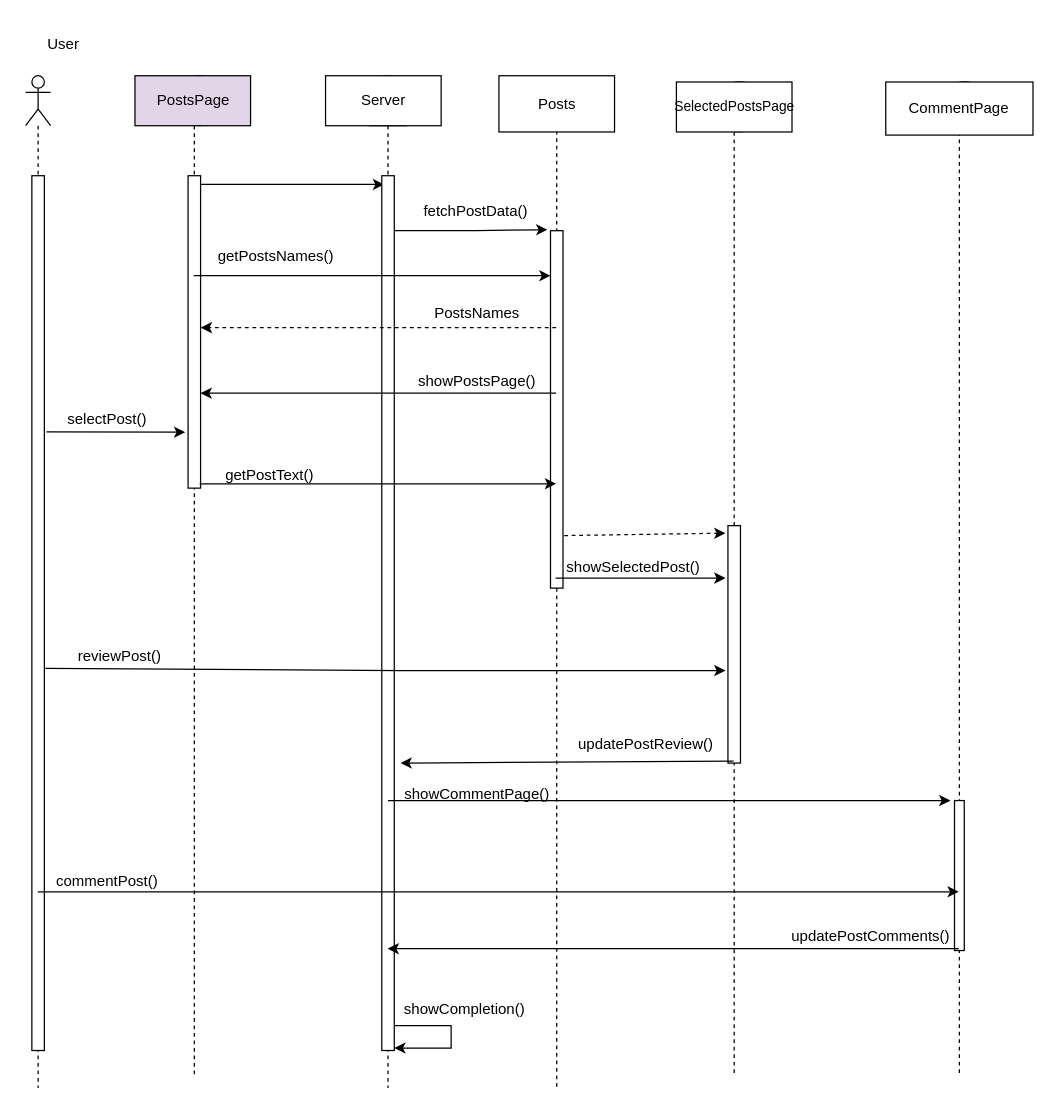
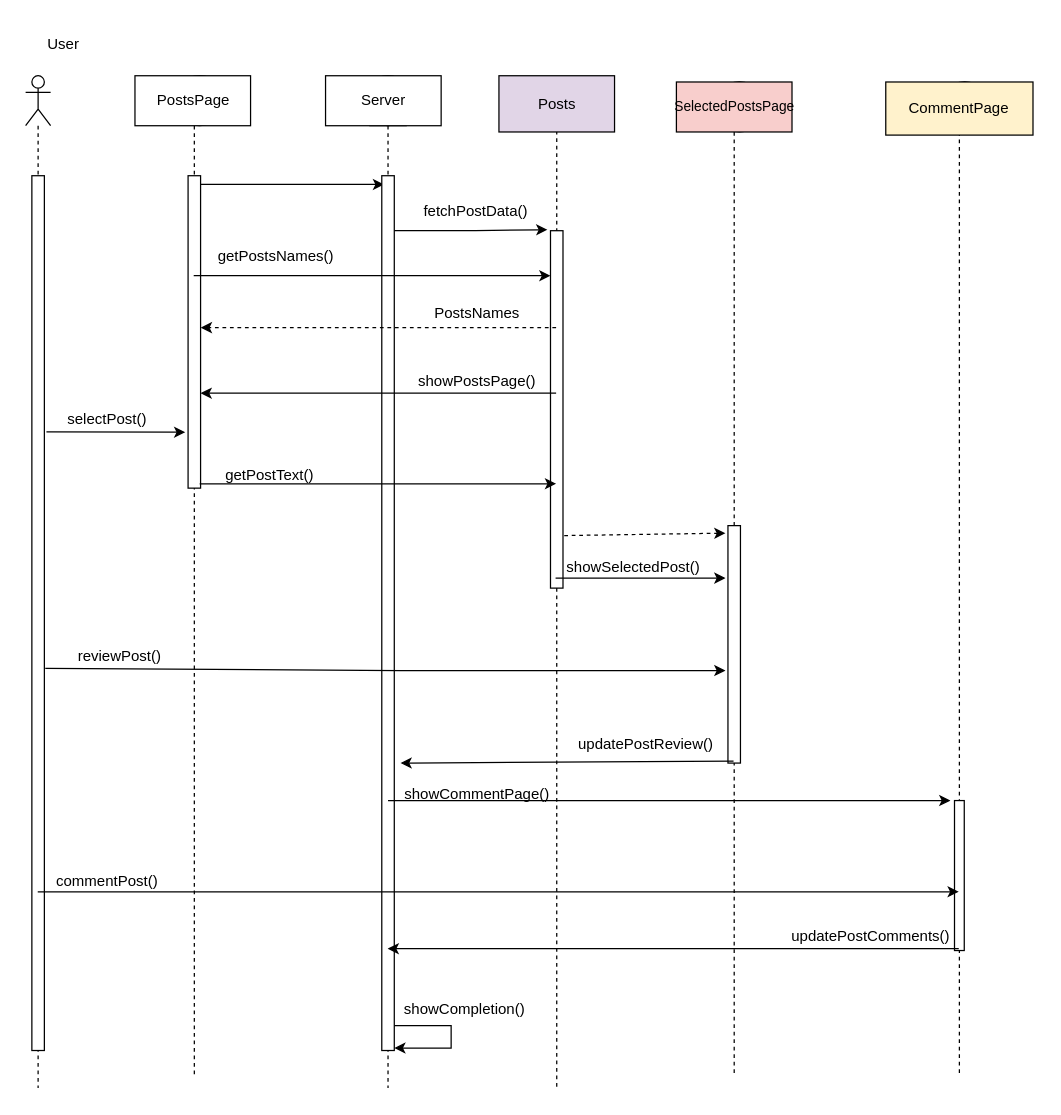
(193, 101) -> (193, 101)
(557, 104) -> (557, 104)
(734, 107) -> (734, 107)
(960, 108) -> (960, 108)
